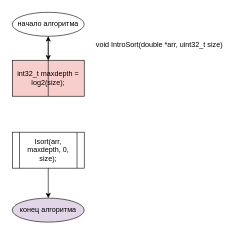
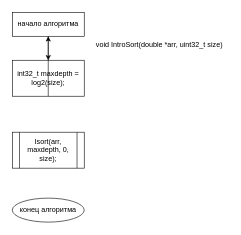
(48, 24) -> (48, 24)
(48, 78) -> (48, 78)
(48, 192) -> none
(48, 210) -> (48, 210)
